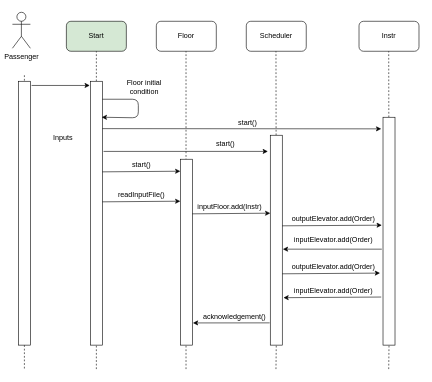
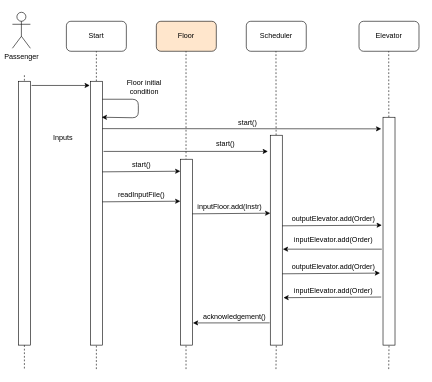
(96, 36) -> (96, 36)
(186, 36) -> (186, 36)
(389, 36) -> (389, 36)
